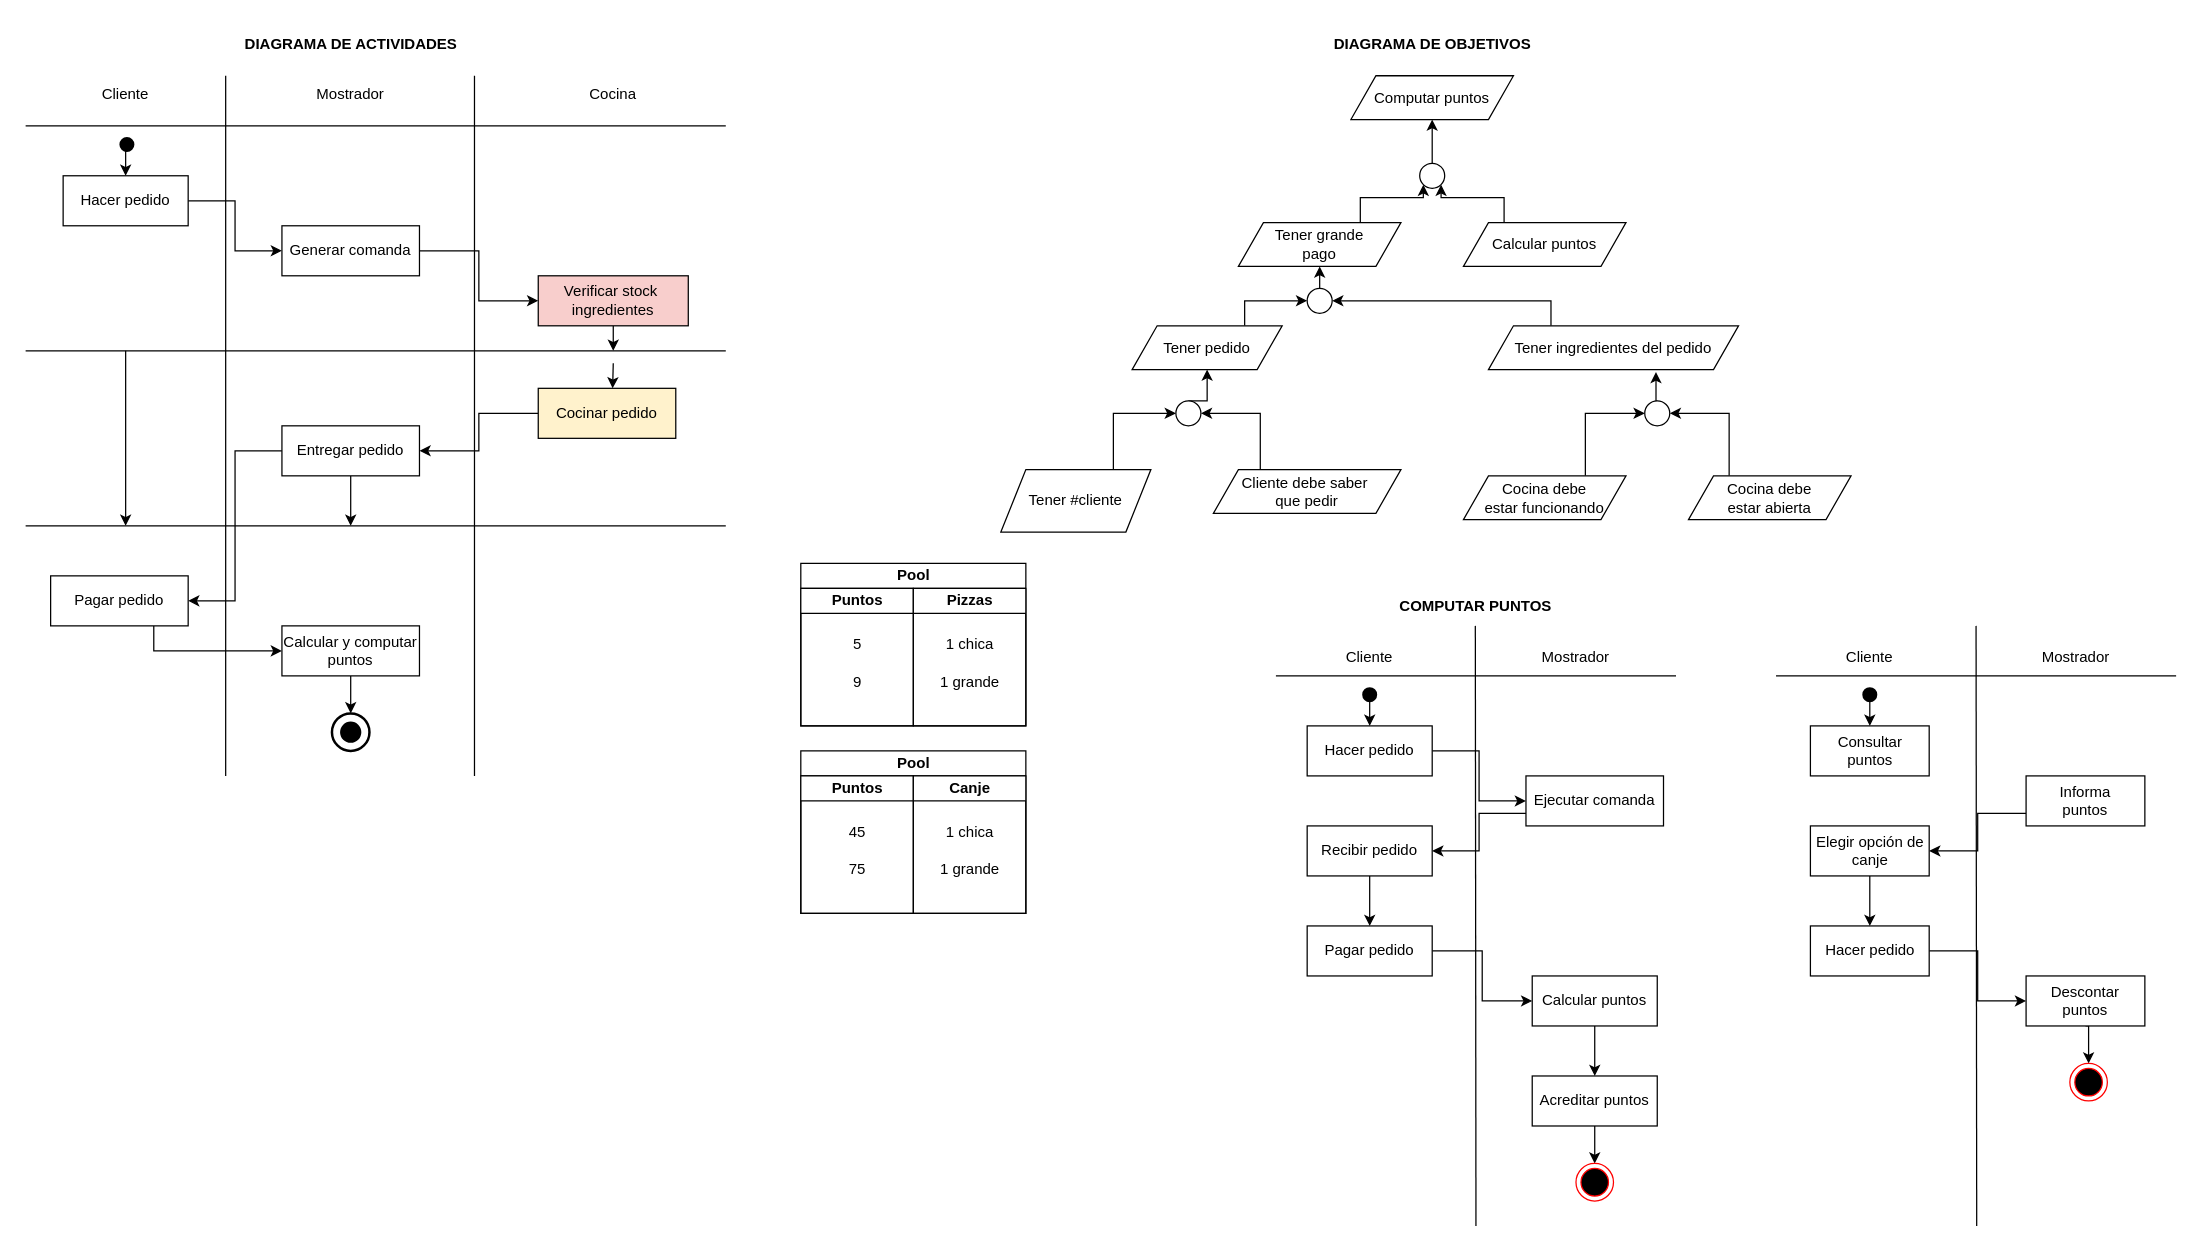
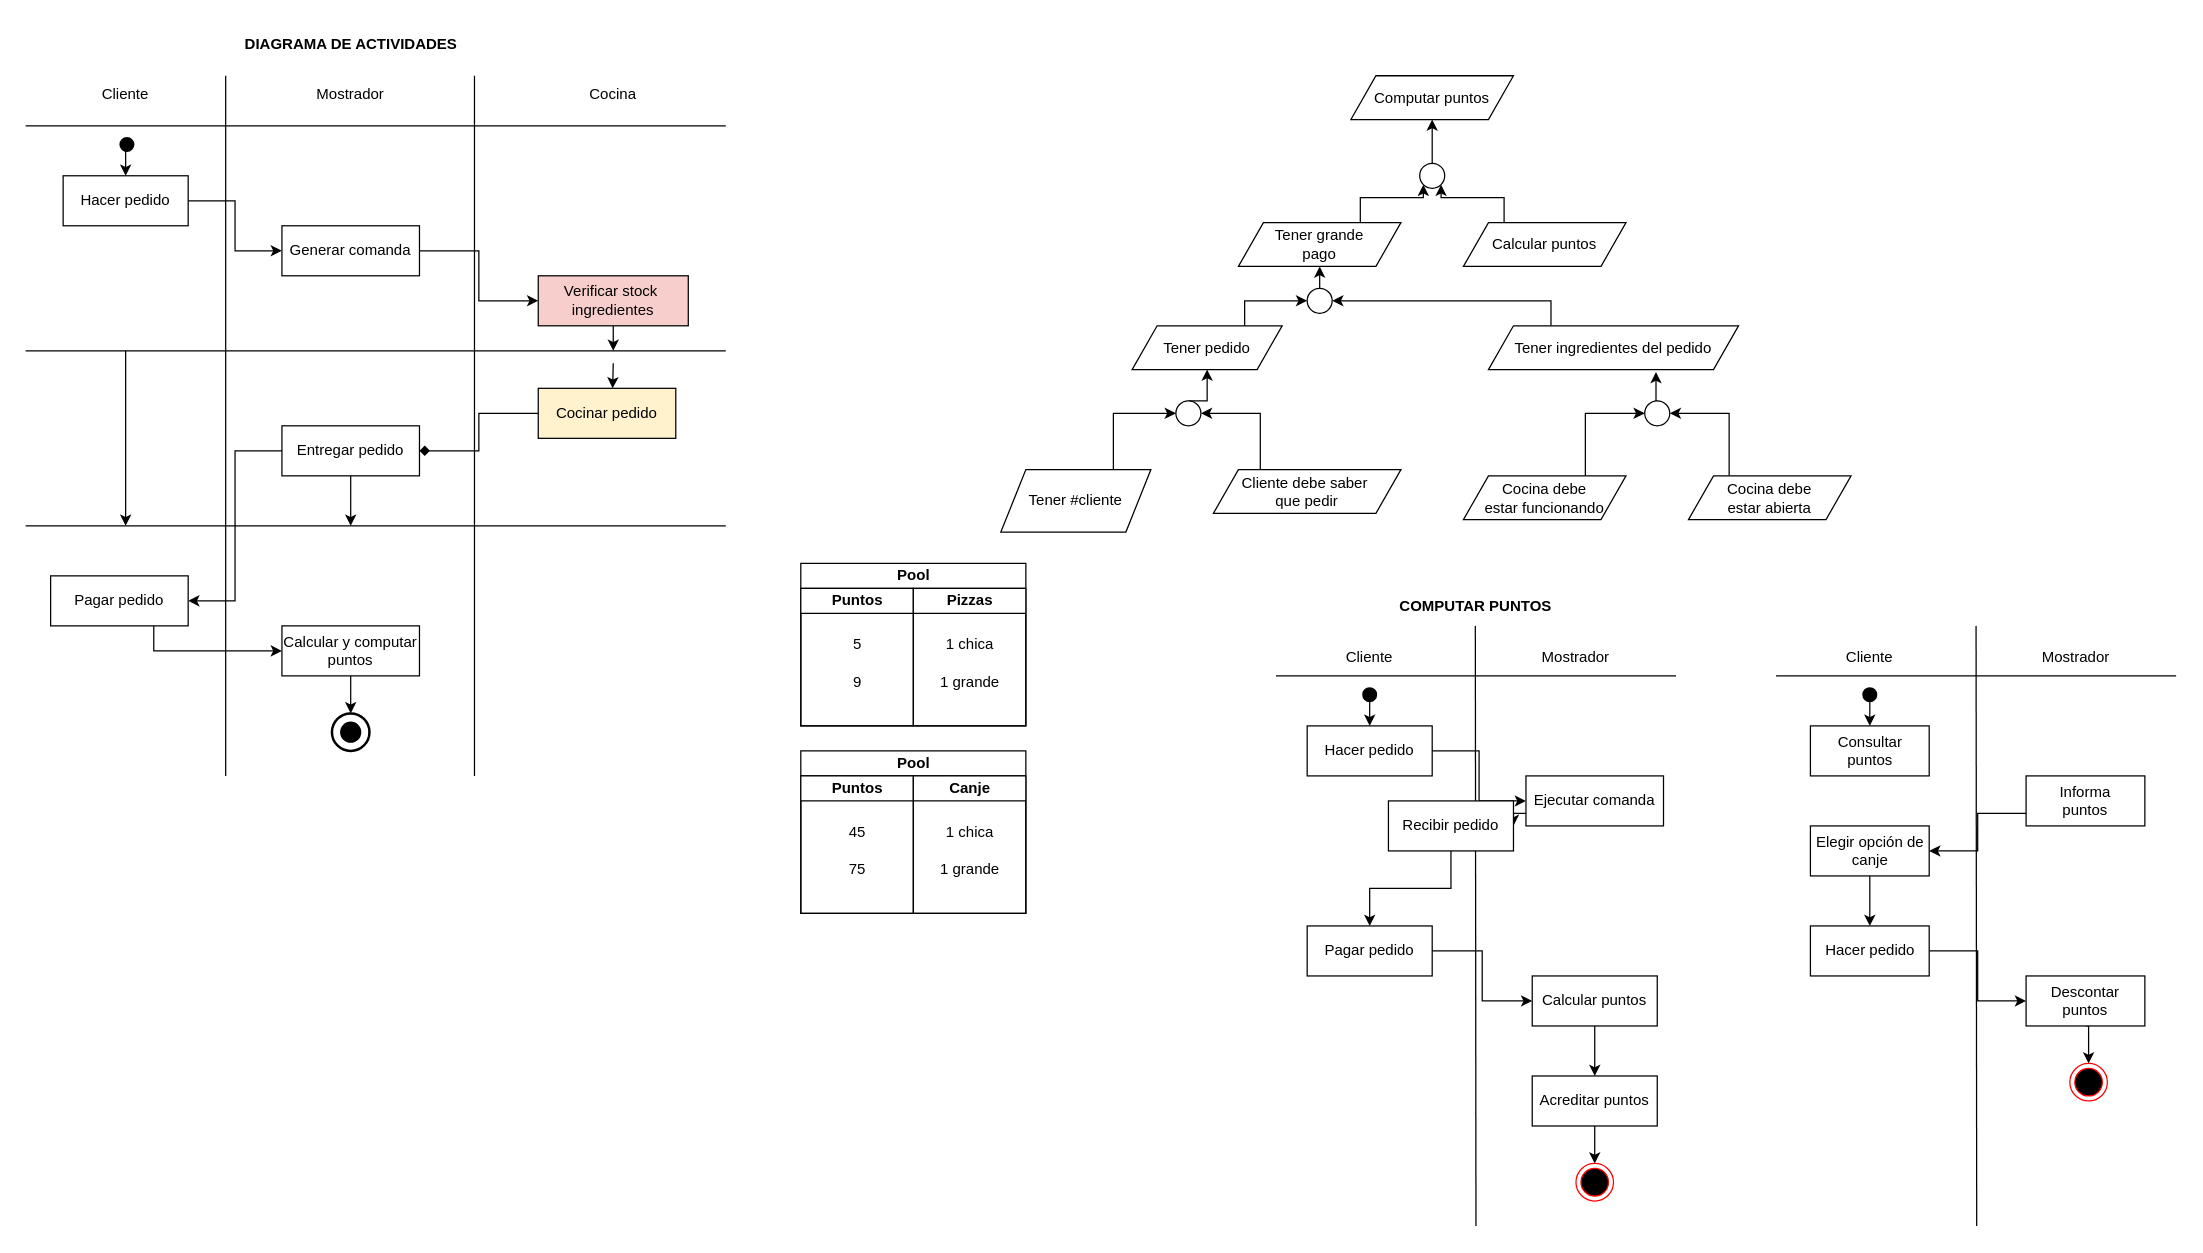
(1432, 44) -> none
(429, 451) -> (430, 451)
(1369, 851) -> (1451, 826)
